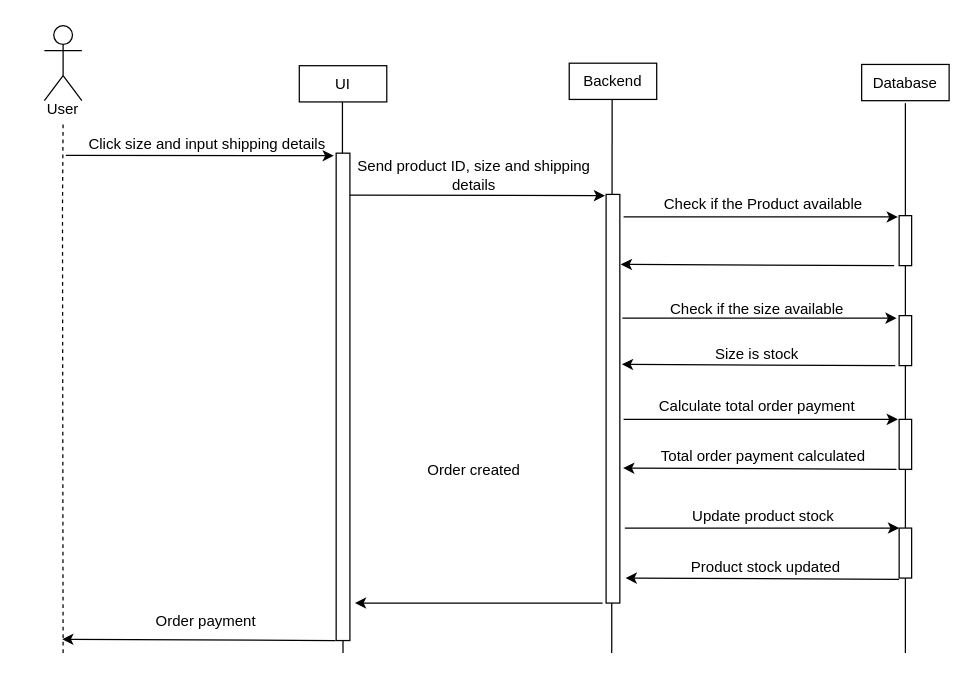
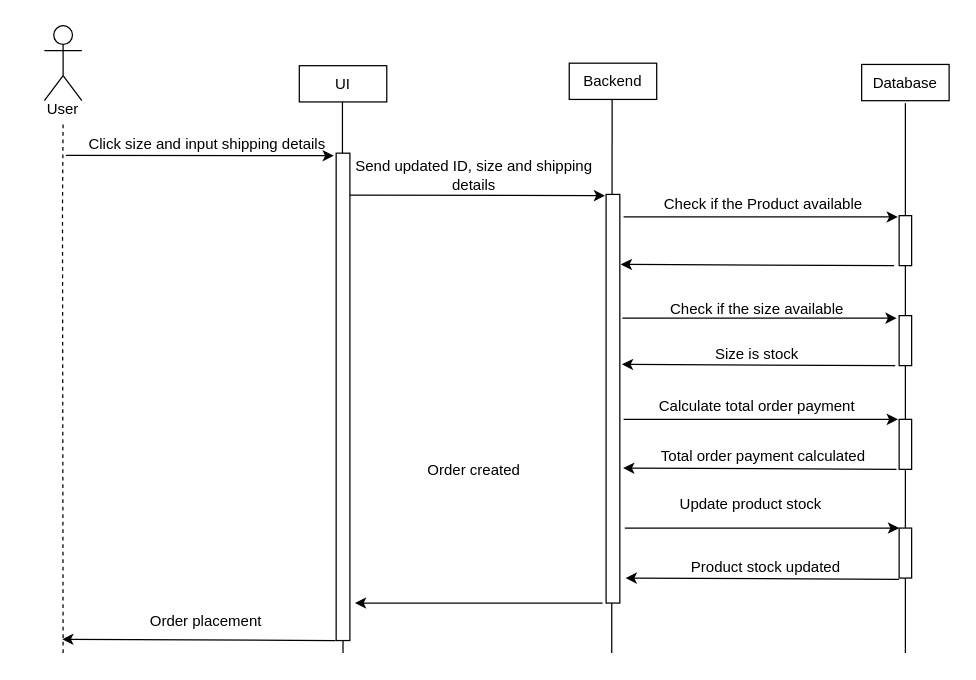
(474, 176) -> (474, 176)
(763, 517) -> (751, 504)
(206, 622) -> (206, 622)
